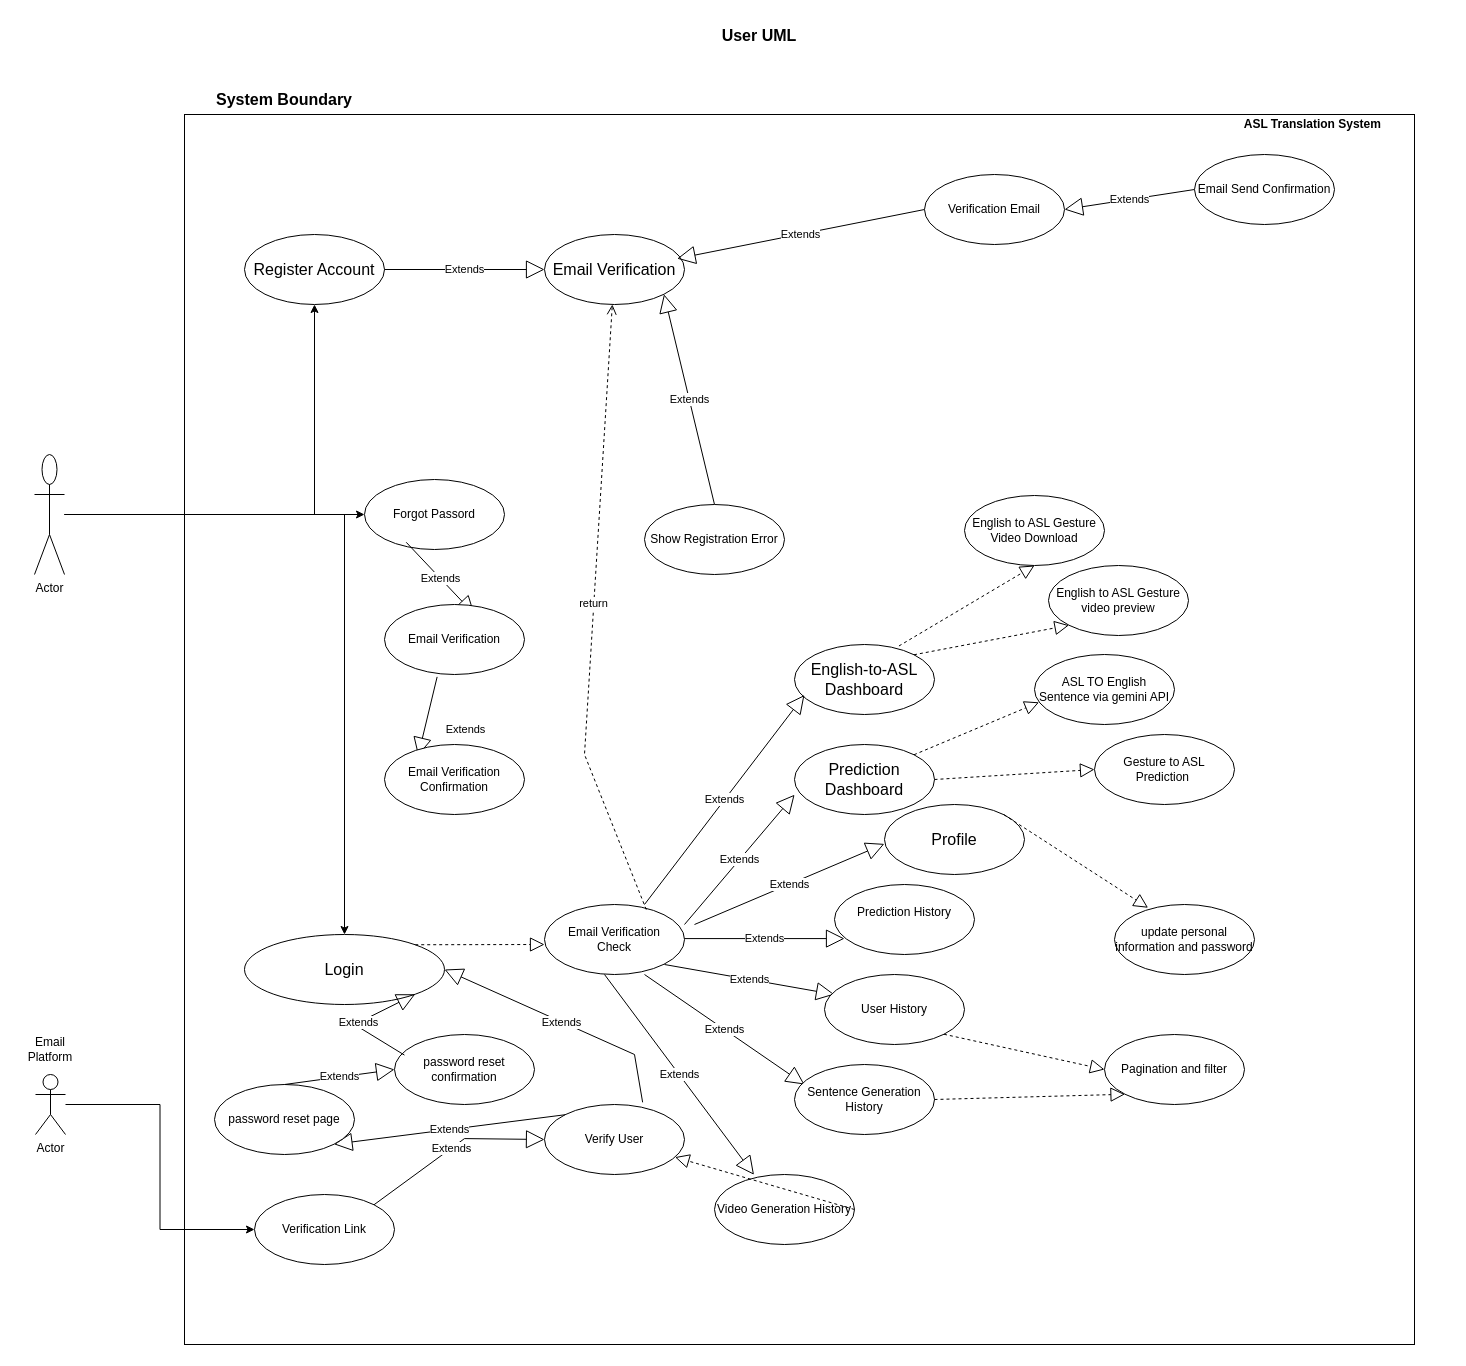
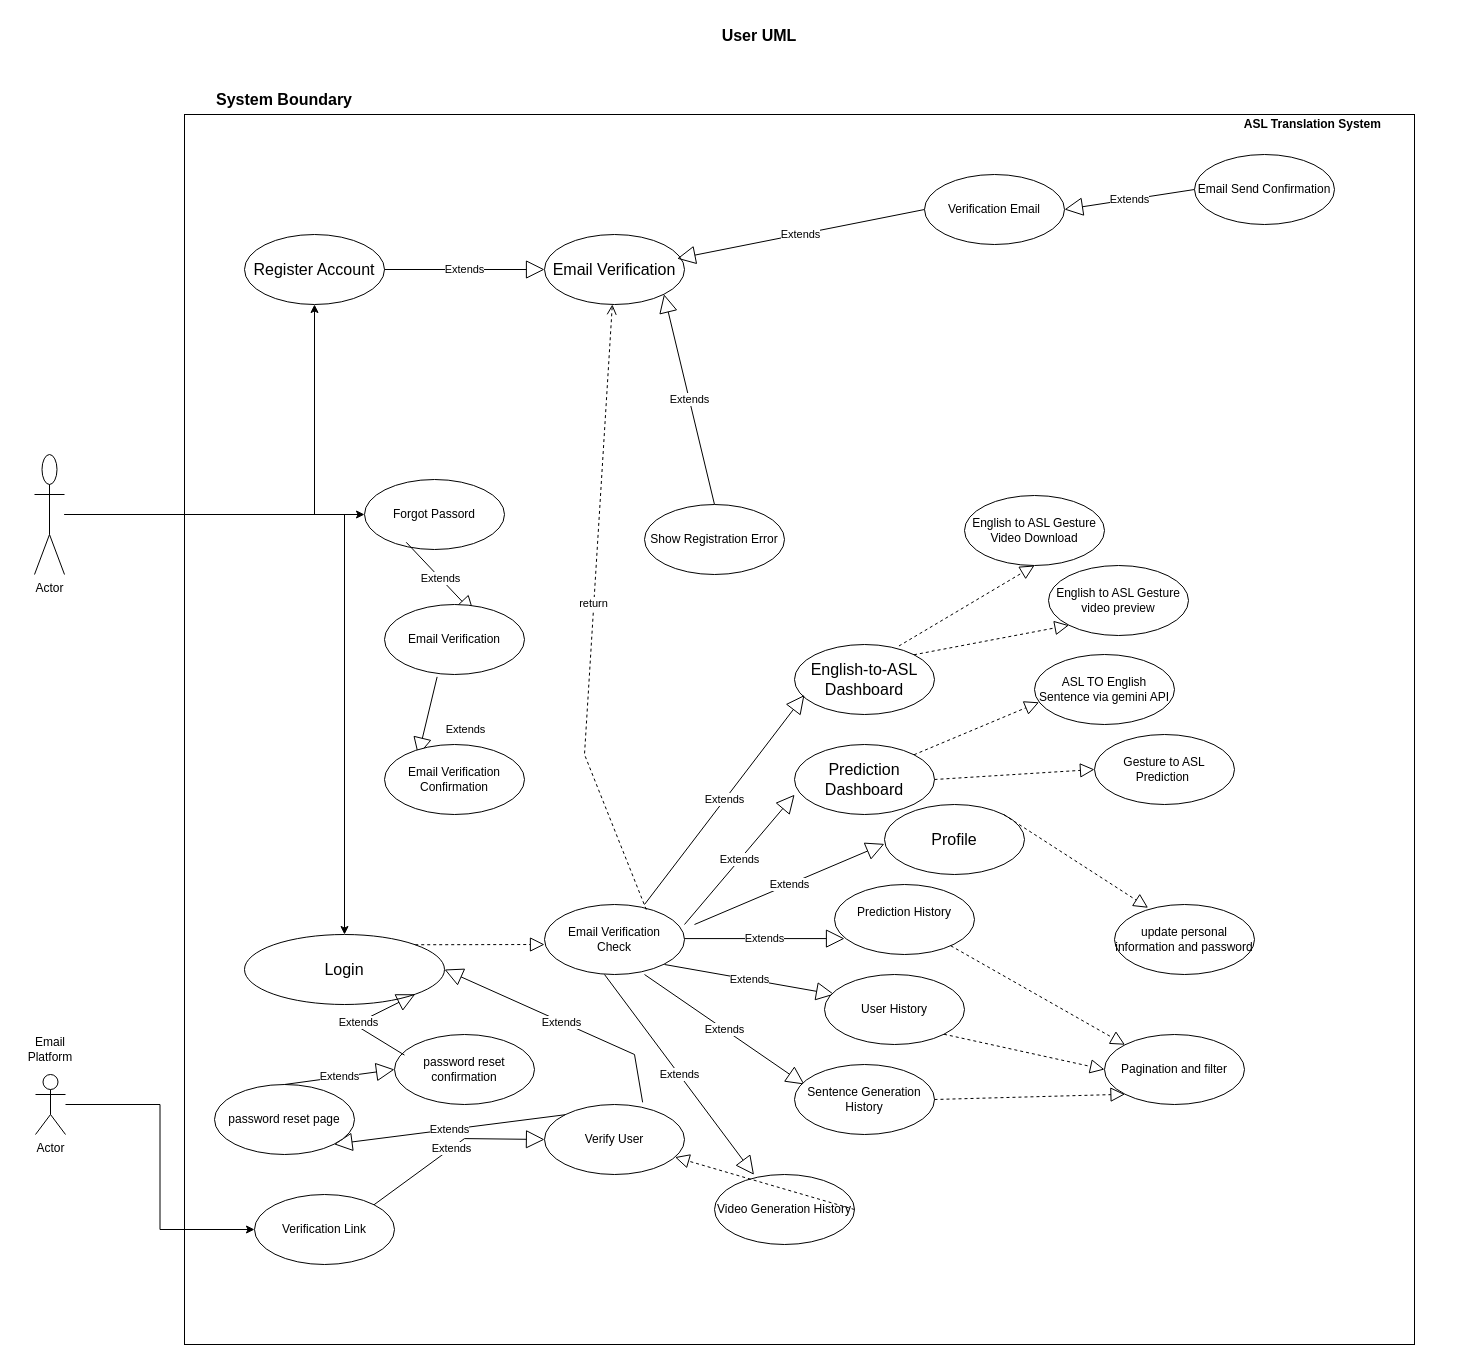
none -> (1032, 992)
